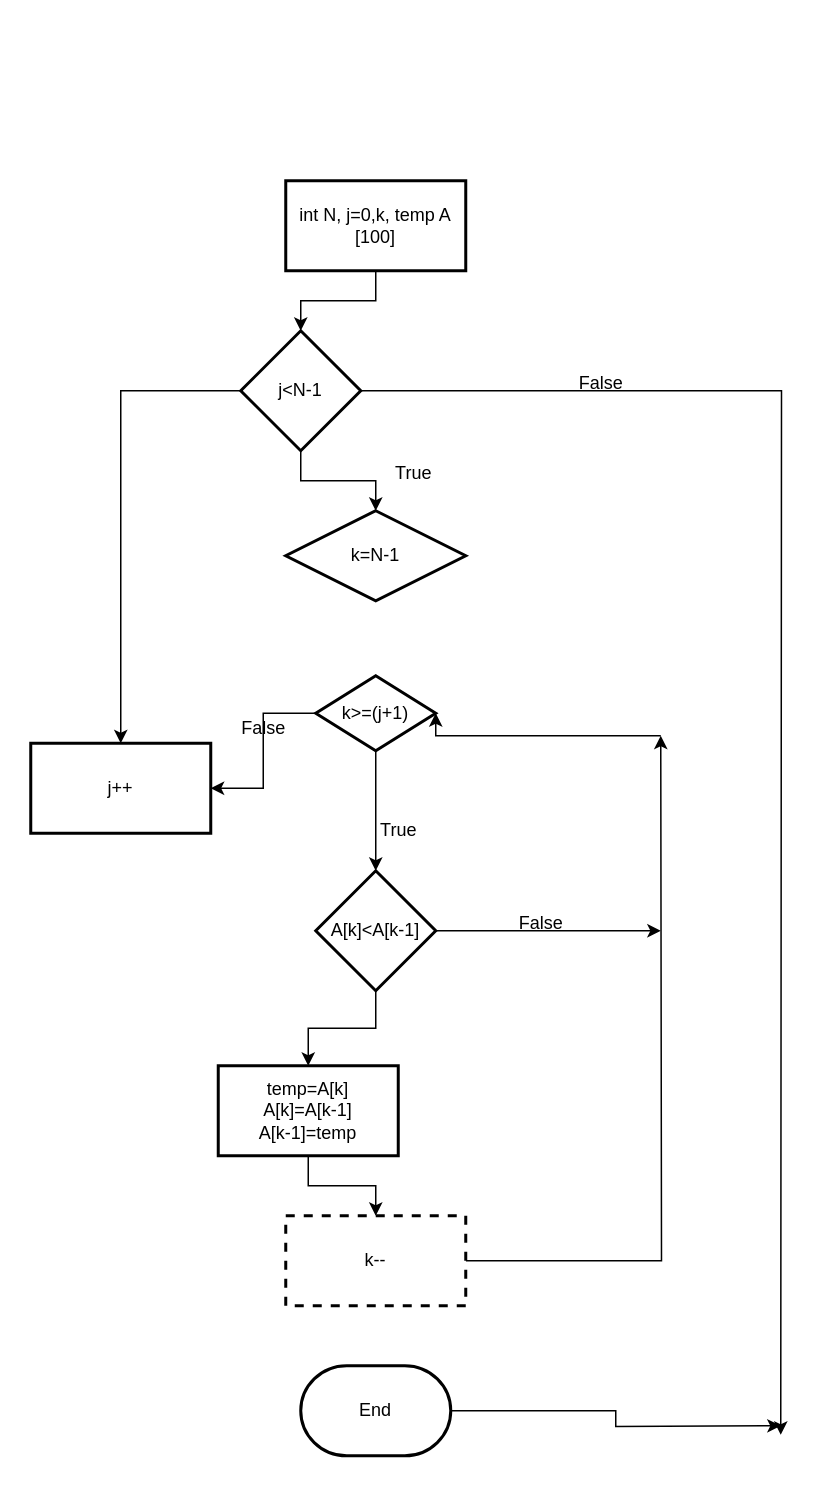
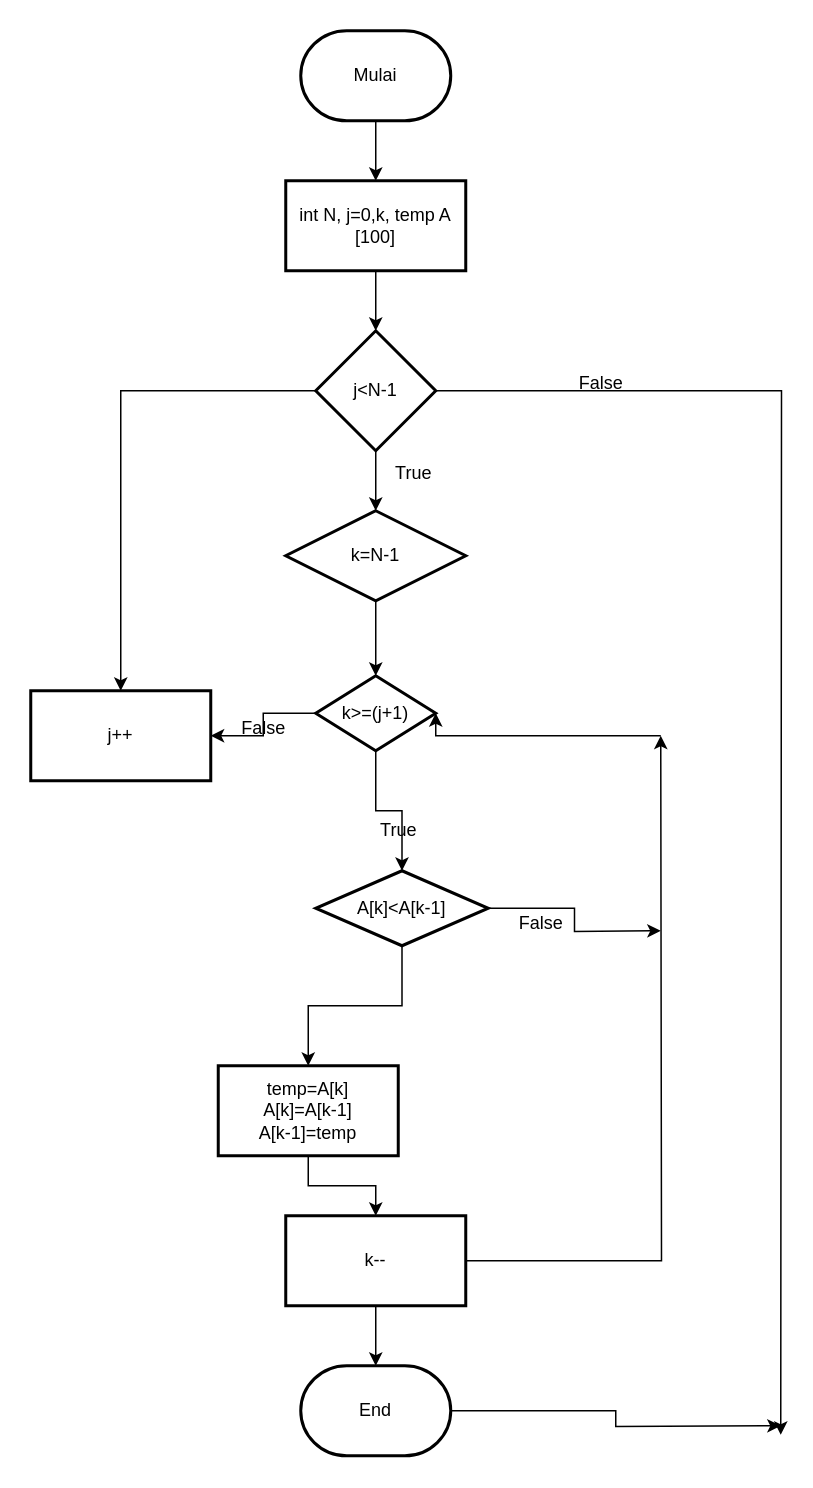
none -> (376, 76)
none -> (376, 146)
(301, 391) -> (376, 391)
none -> (376, 633)
(121, 788) -> (121, 736)
(376, 931) -> (402, 908)
(376, 1261) -> (376, 1261)
none -> (376, 1331)
